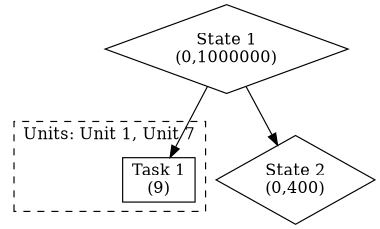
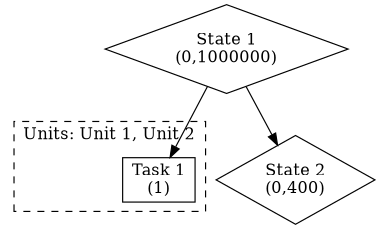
(110, 135) -> (110, 135)
(159, 180) -> (159, 180)
